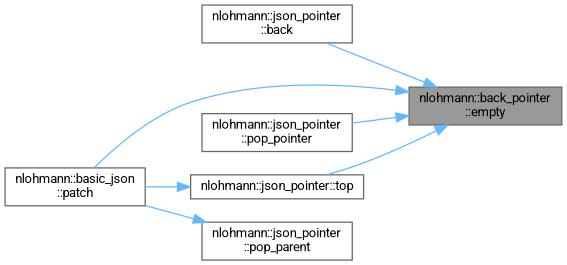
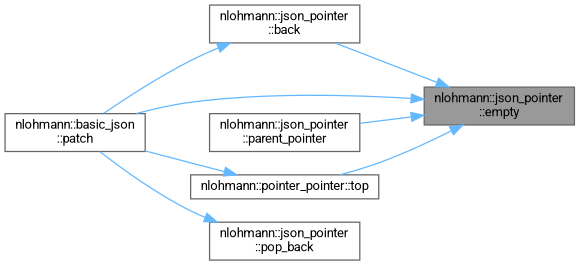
none -> (159, 78)
(485, 106) -> (499, 106)
(277, 133) -> (285, 133)
(277, 187) -> (285, 187)
(277, 241) -> (285, 241)
